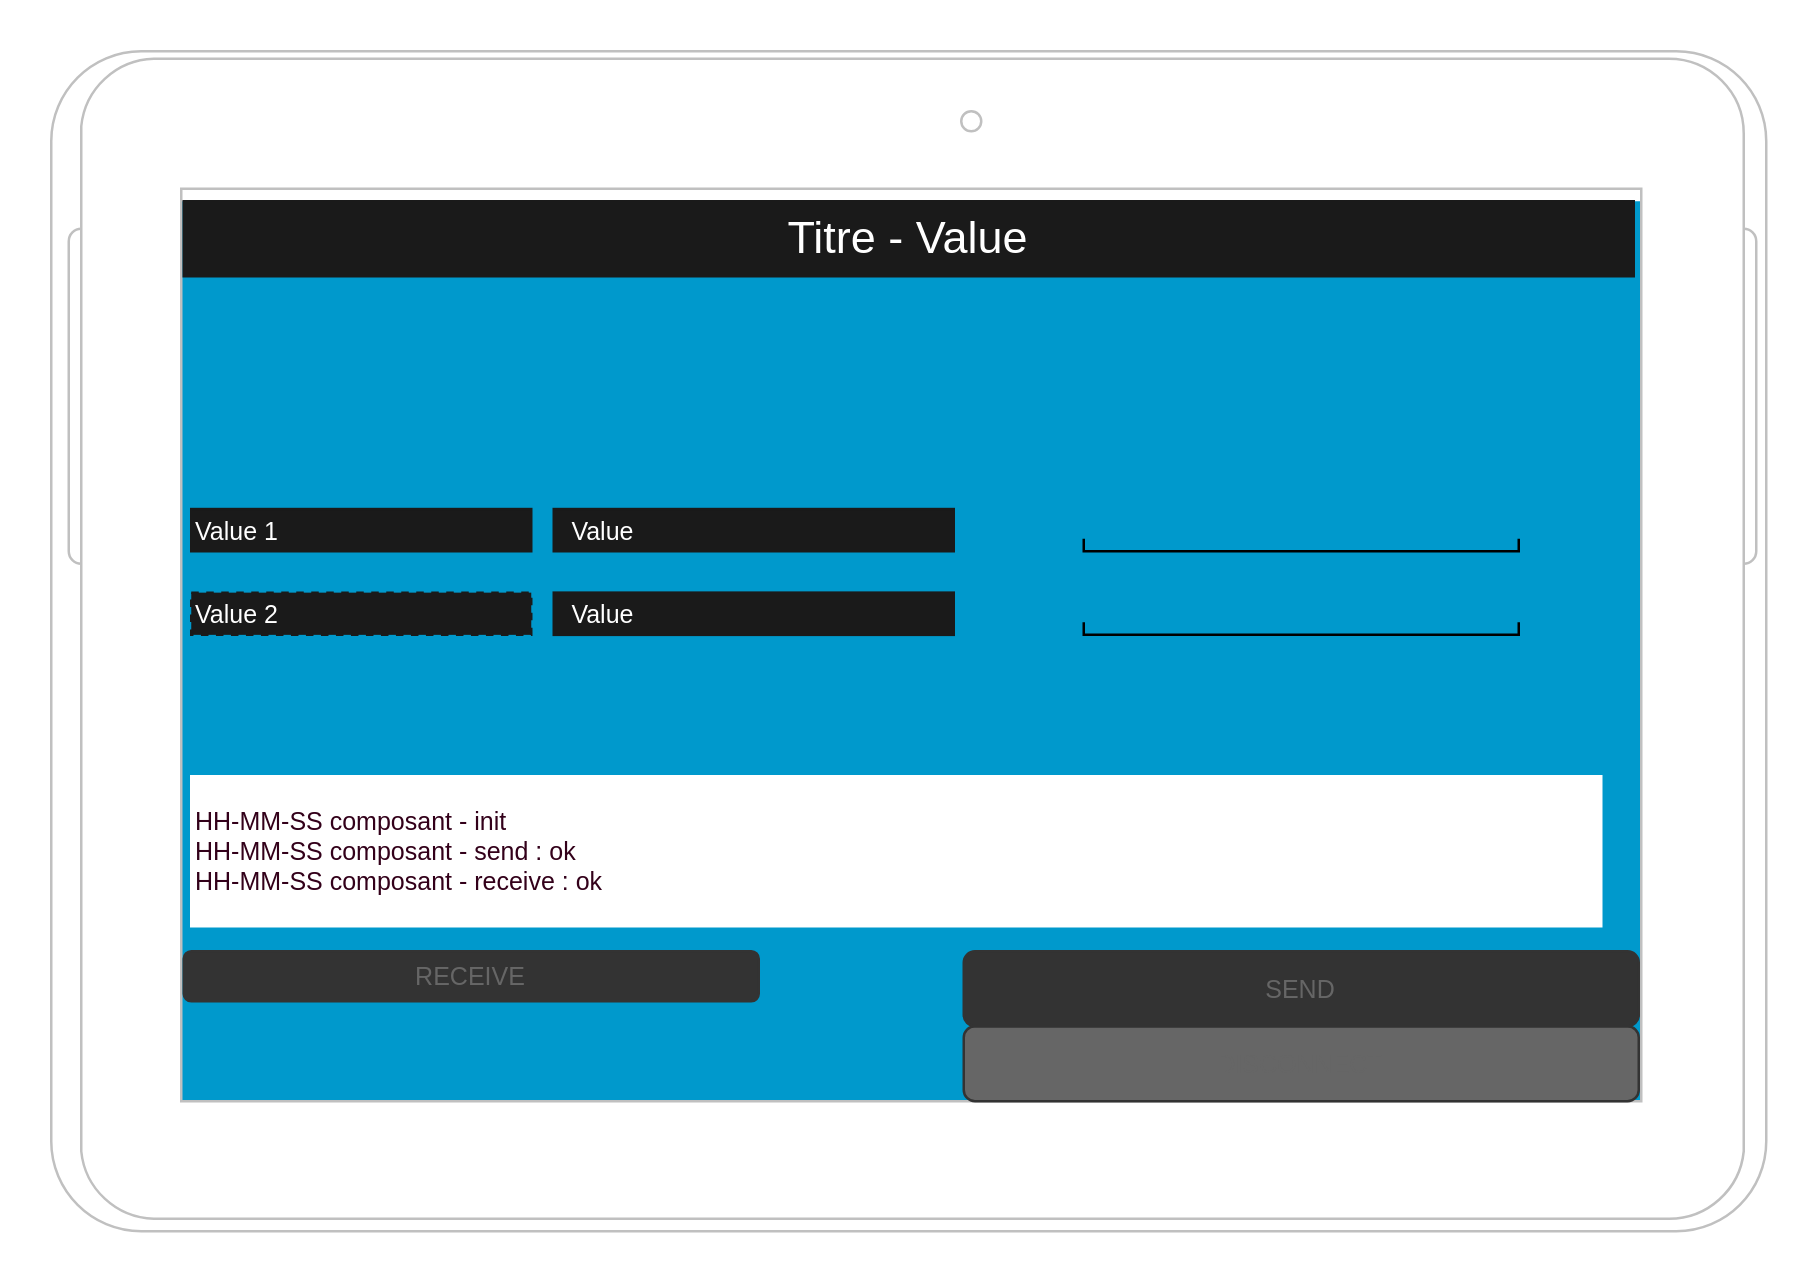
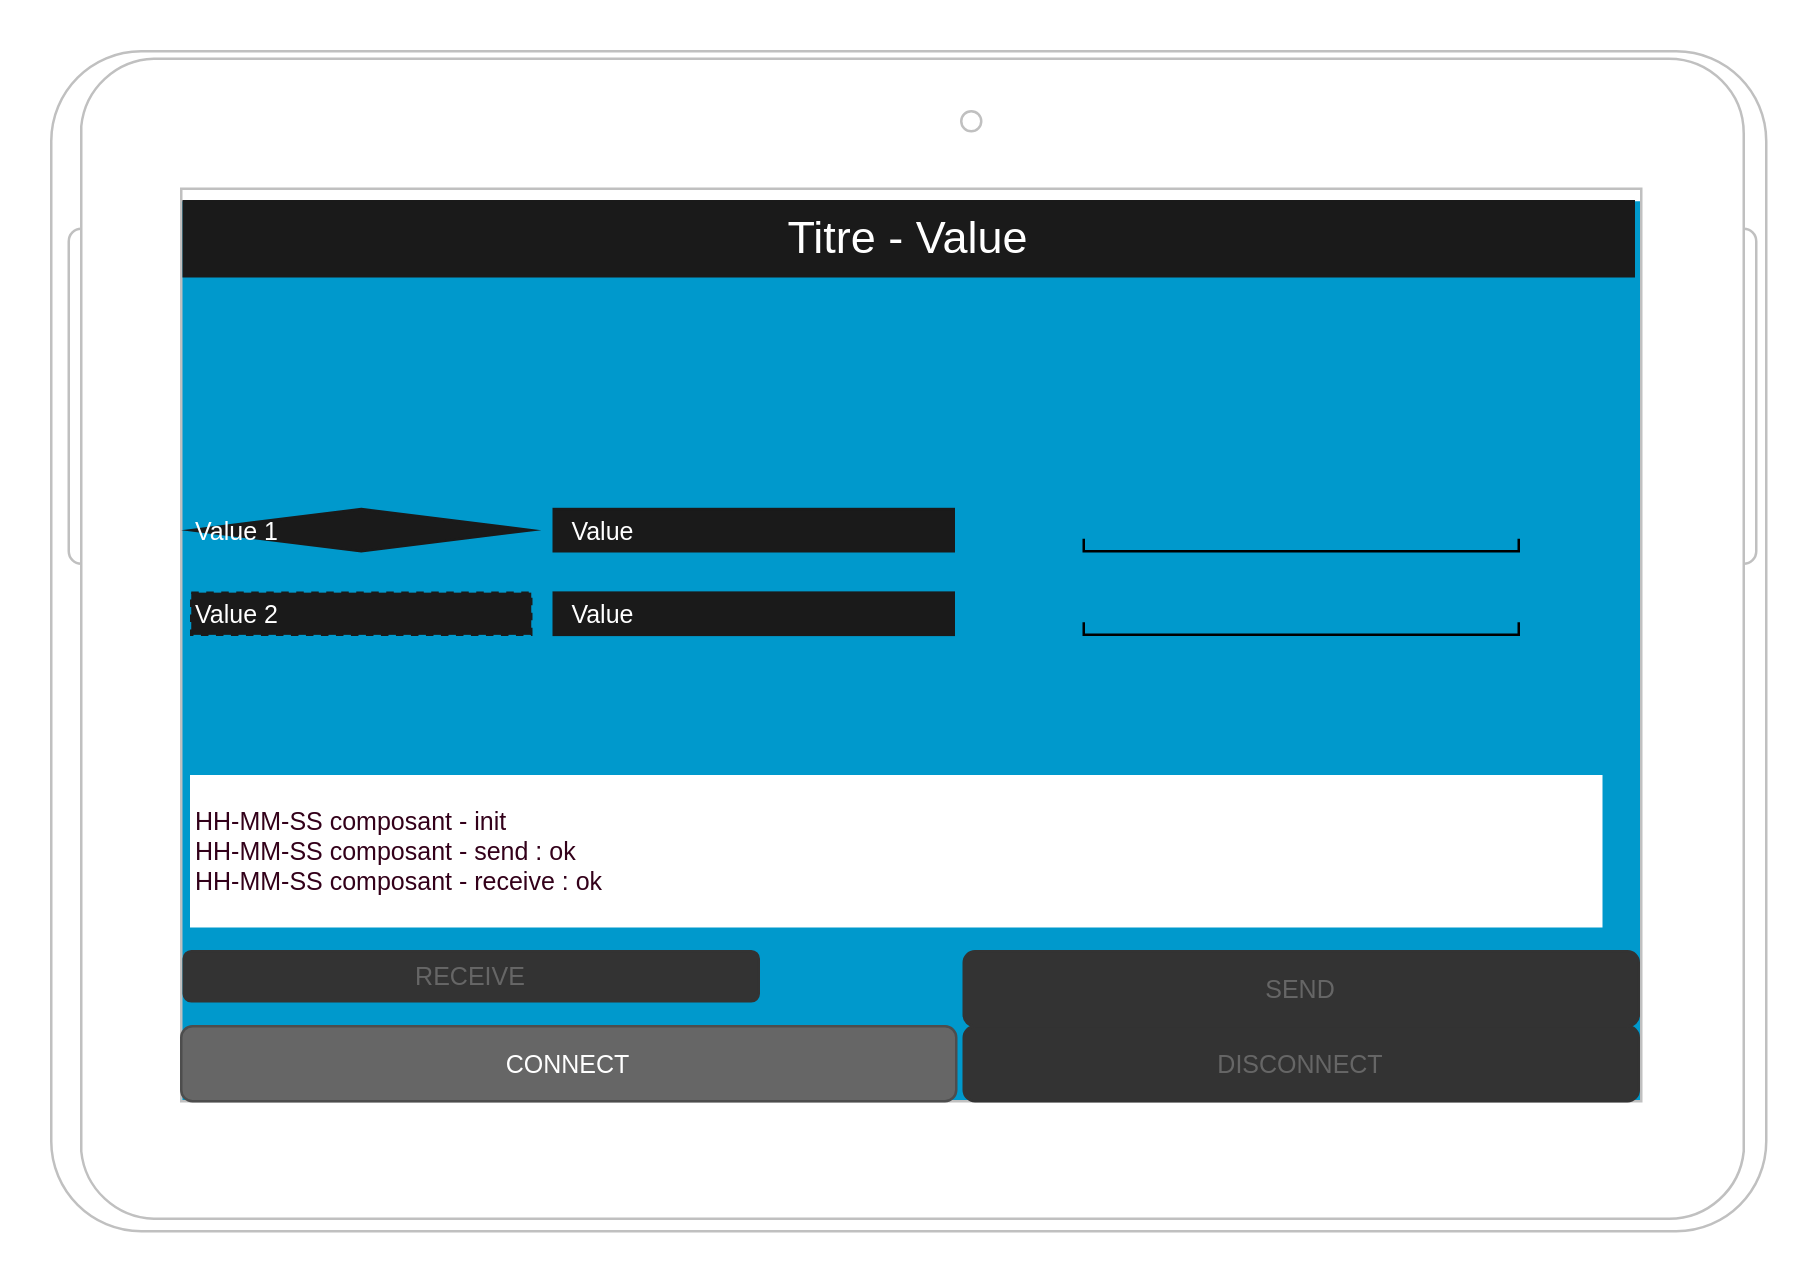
(361, 530) -> (361, 530)
none -> (569, 1064)
(1301, 1064) -> (1301, 1064)
